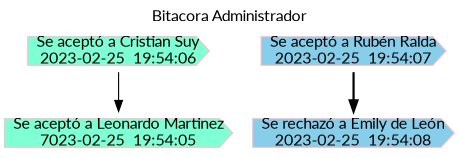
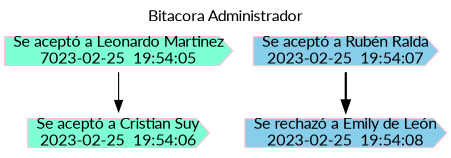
(119, 86) -> (119, 86)
